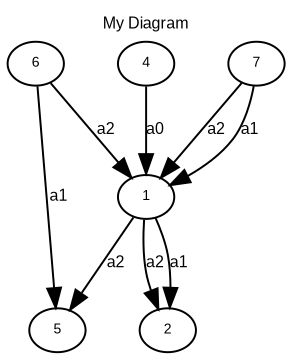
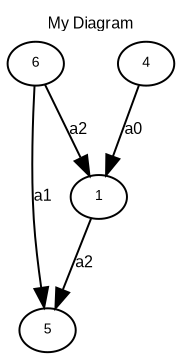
(256, 64) -> none
(168, 330) -> none
